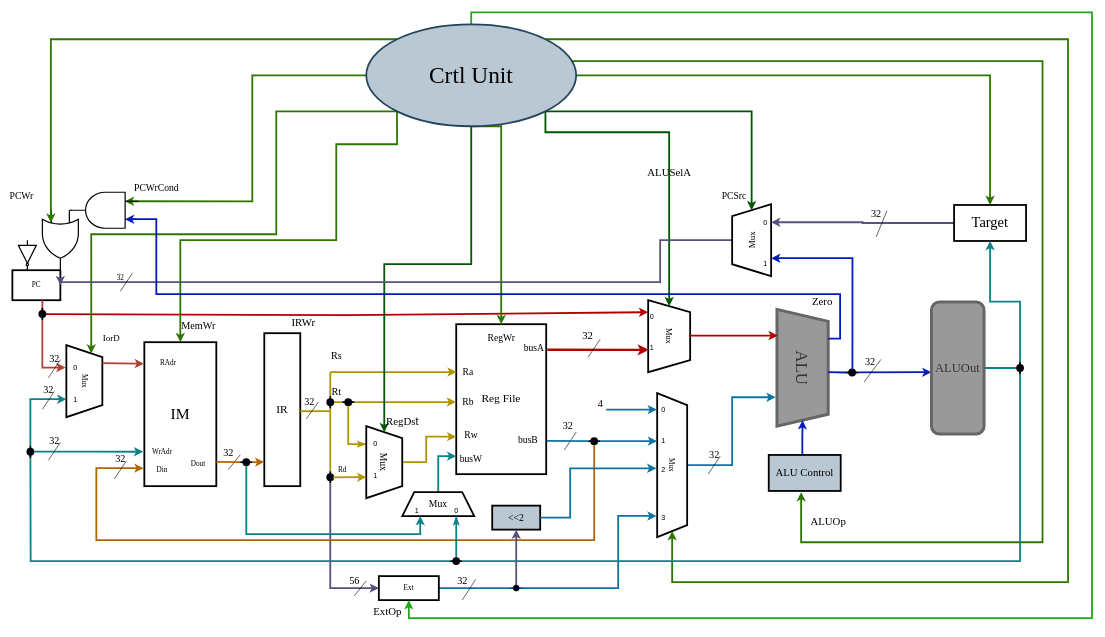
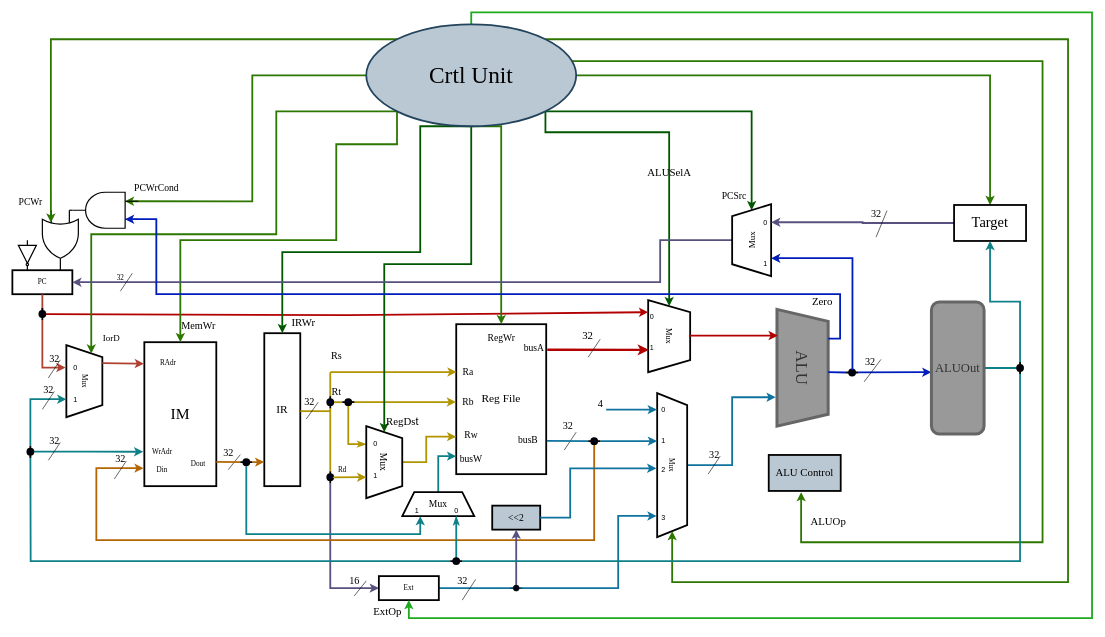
(21, 195) -> (30, 201)
none -> (395, 252)
(36, 285) -> (42, 282)
(803, 442) -> none
(355, 581) -> (355, 581)
